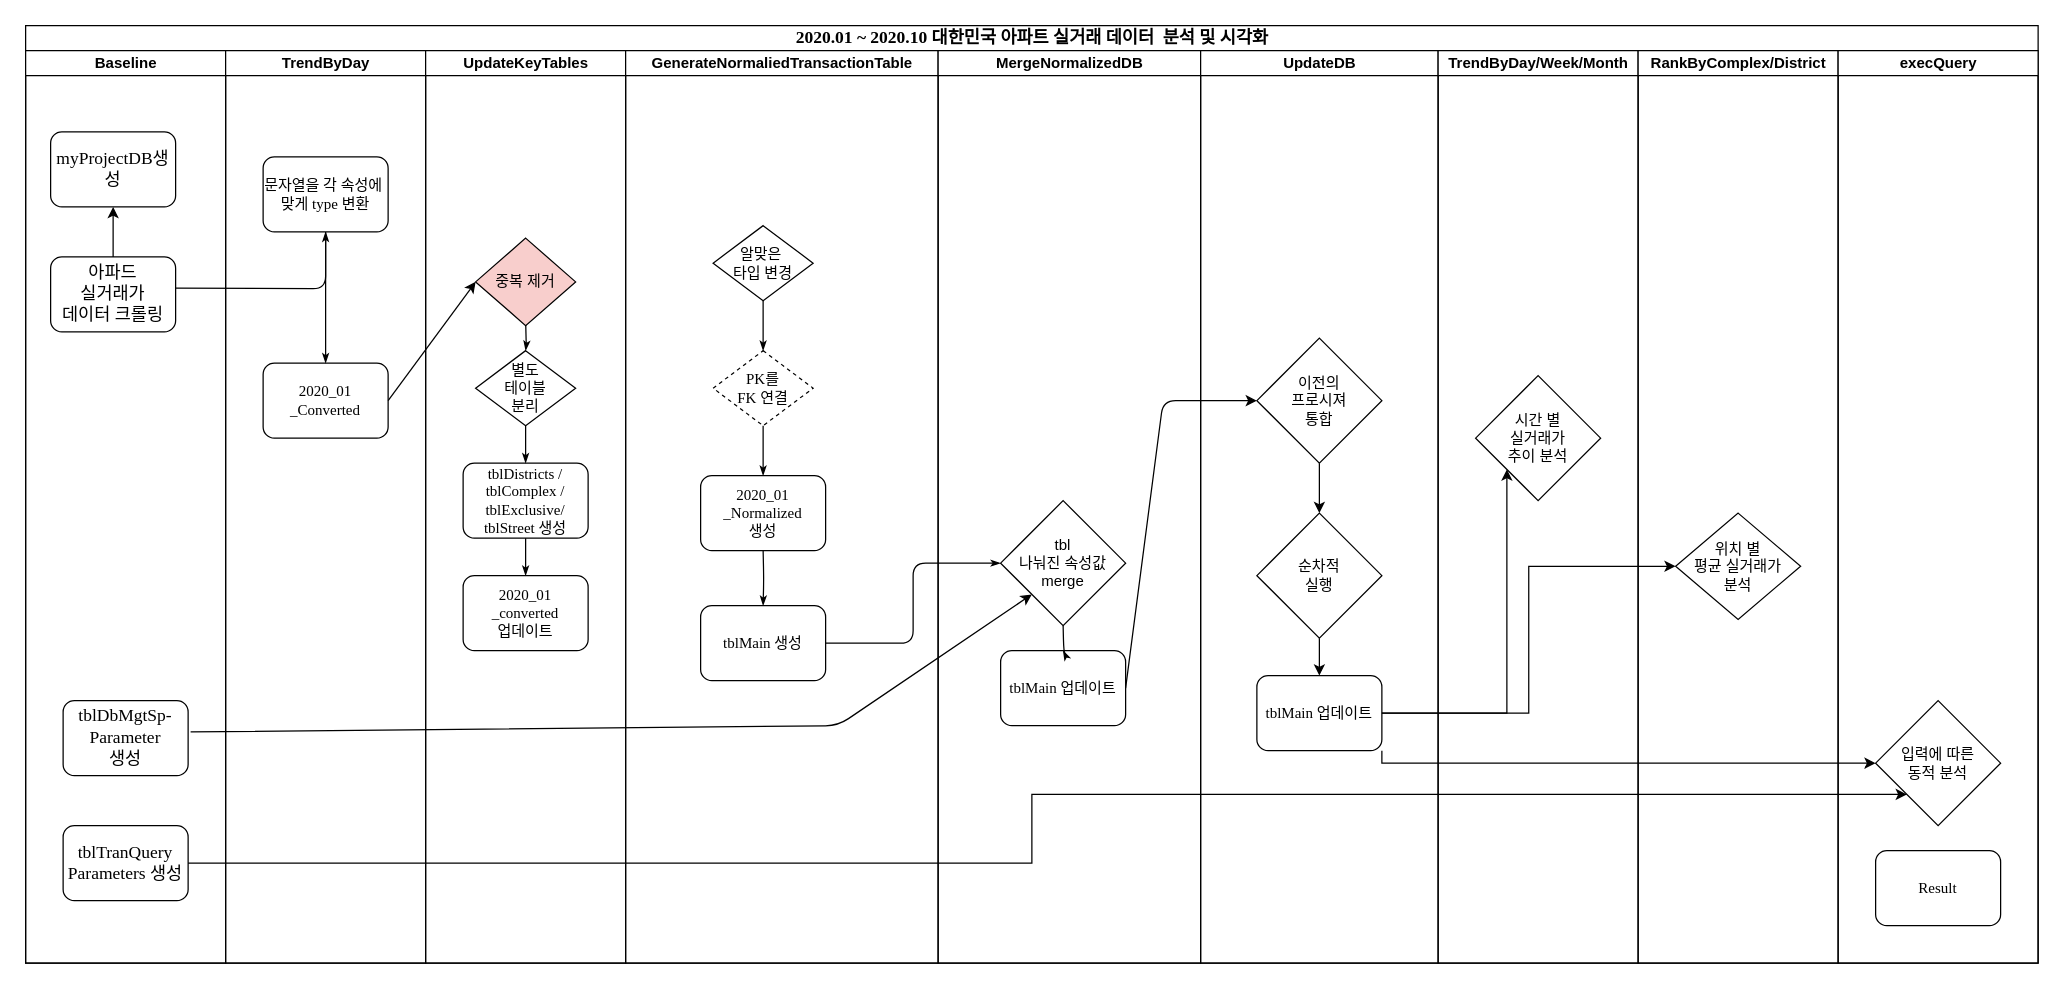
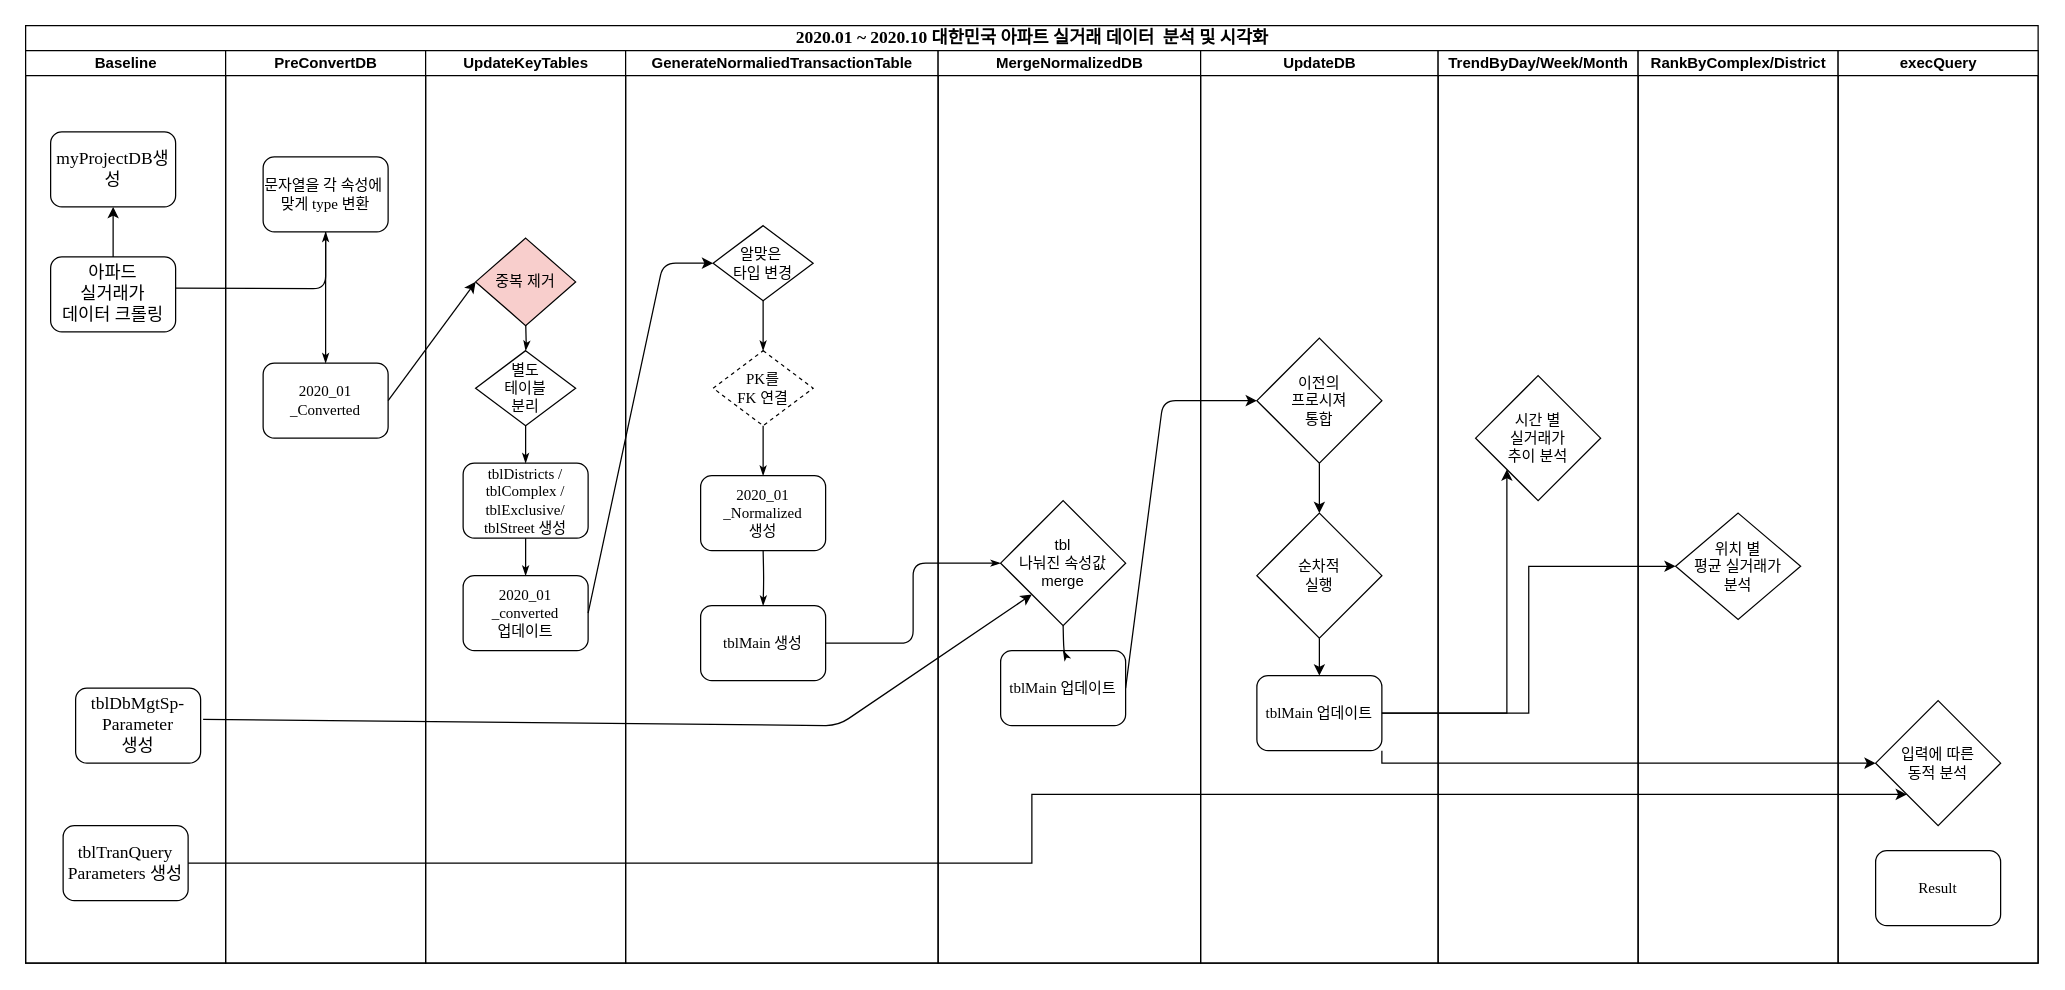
(326, 63) -> (326, 63)
none -> (649, 329)
(126, 738) -> (138, 726)
